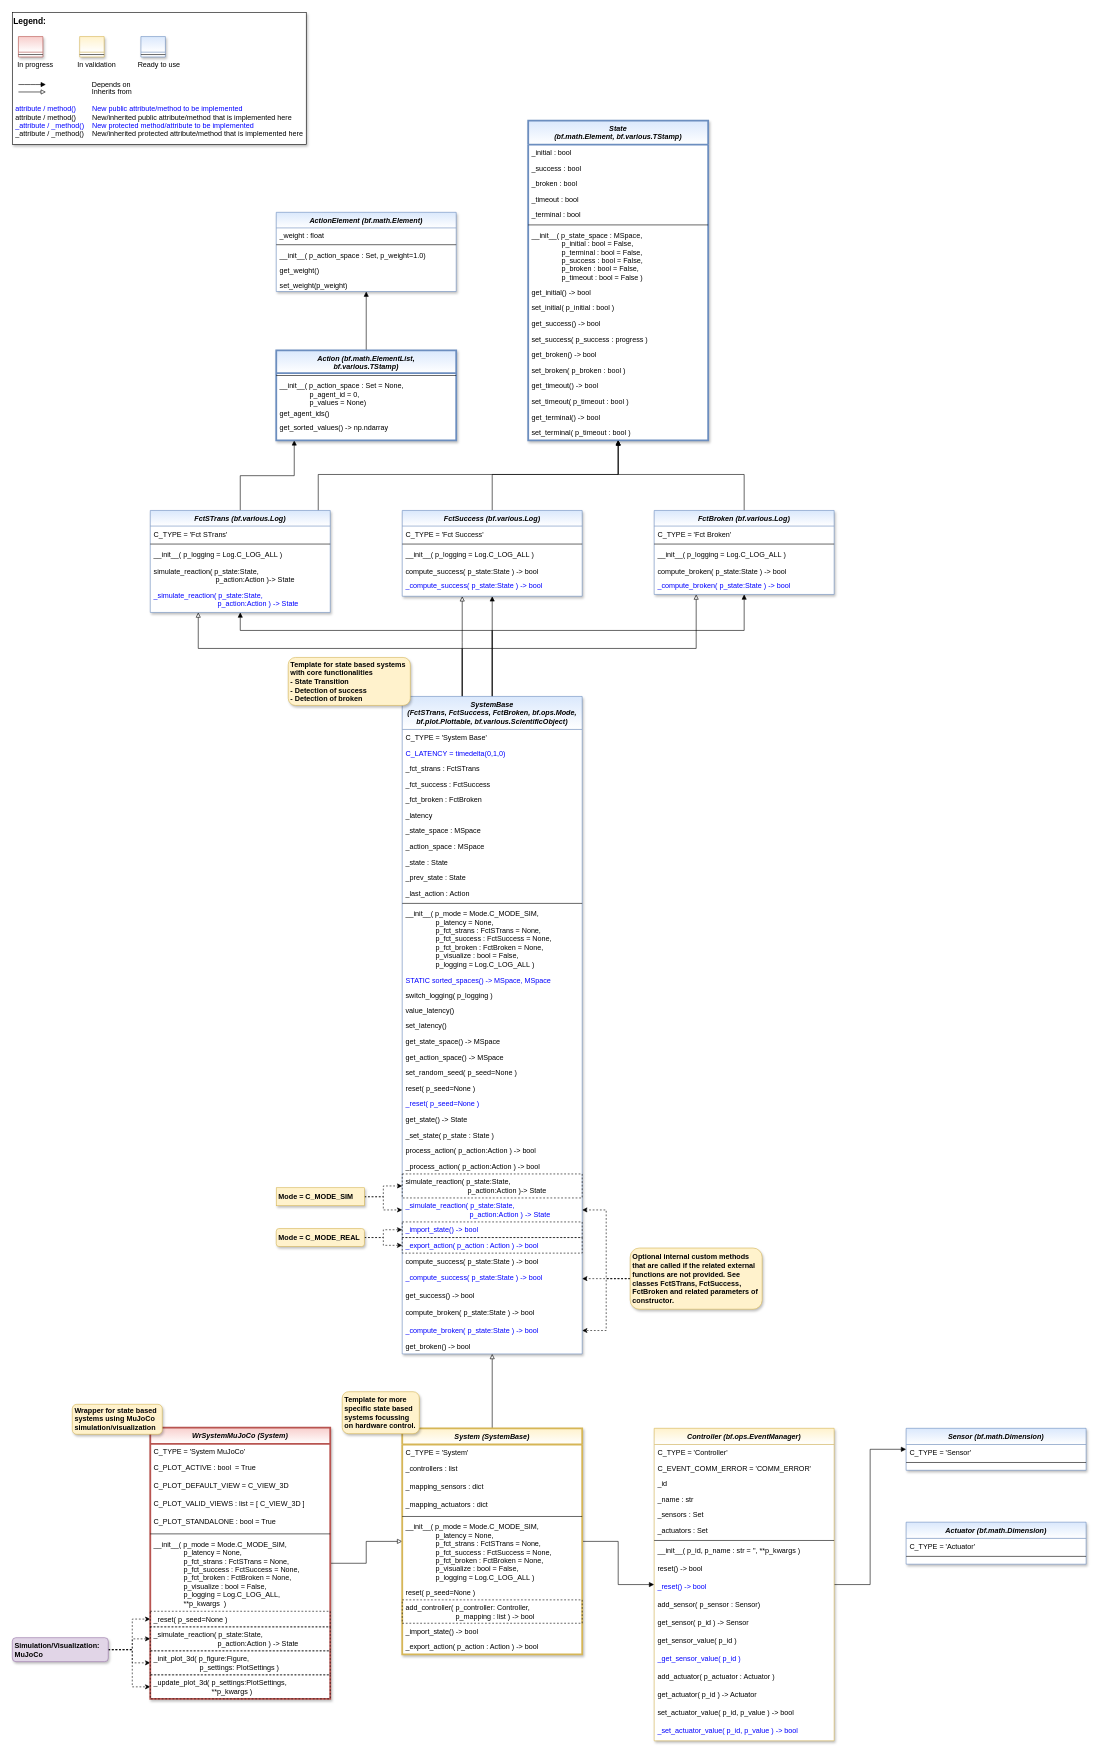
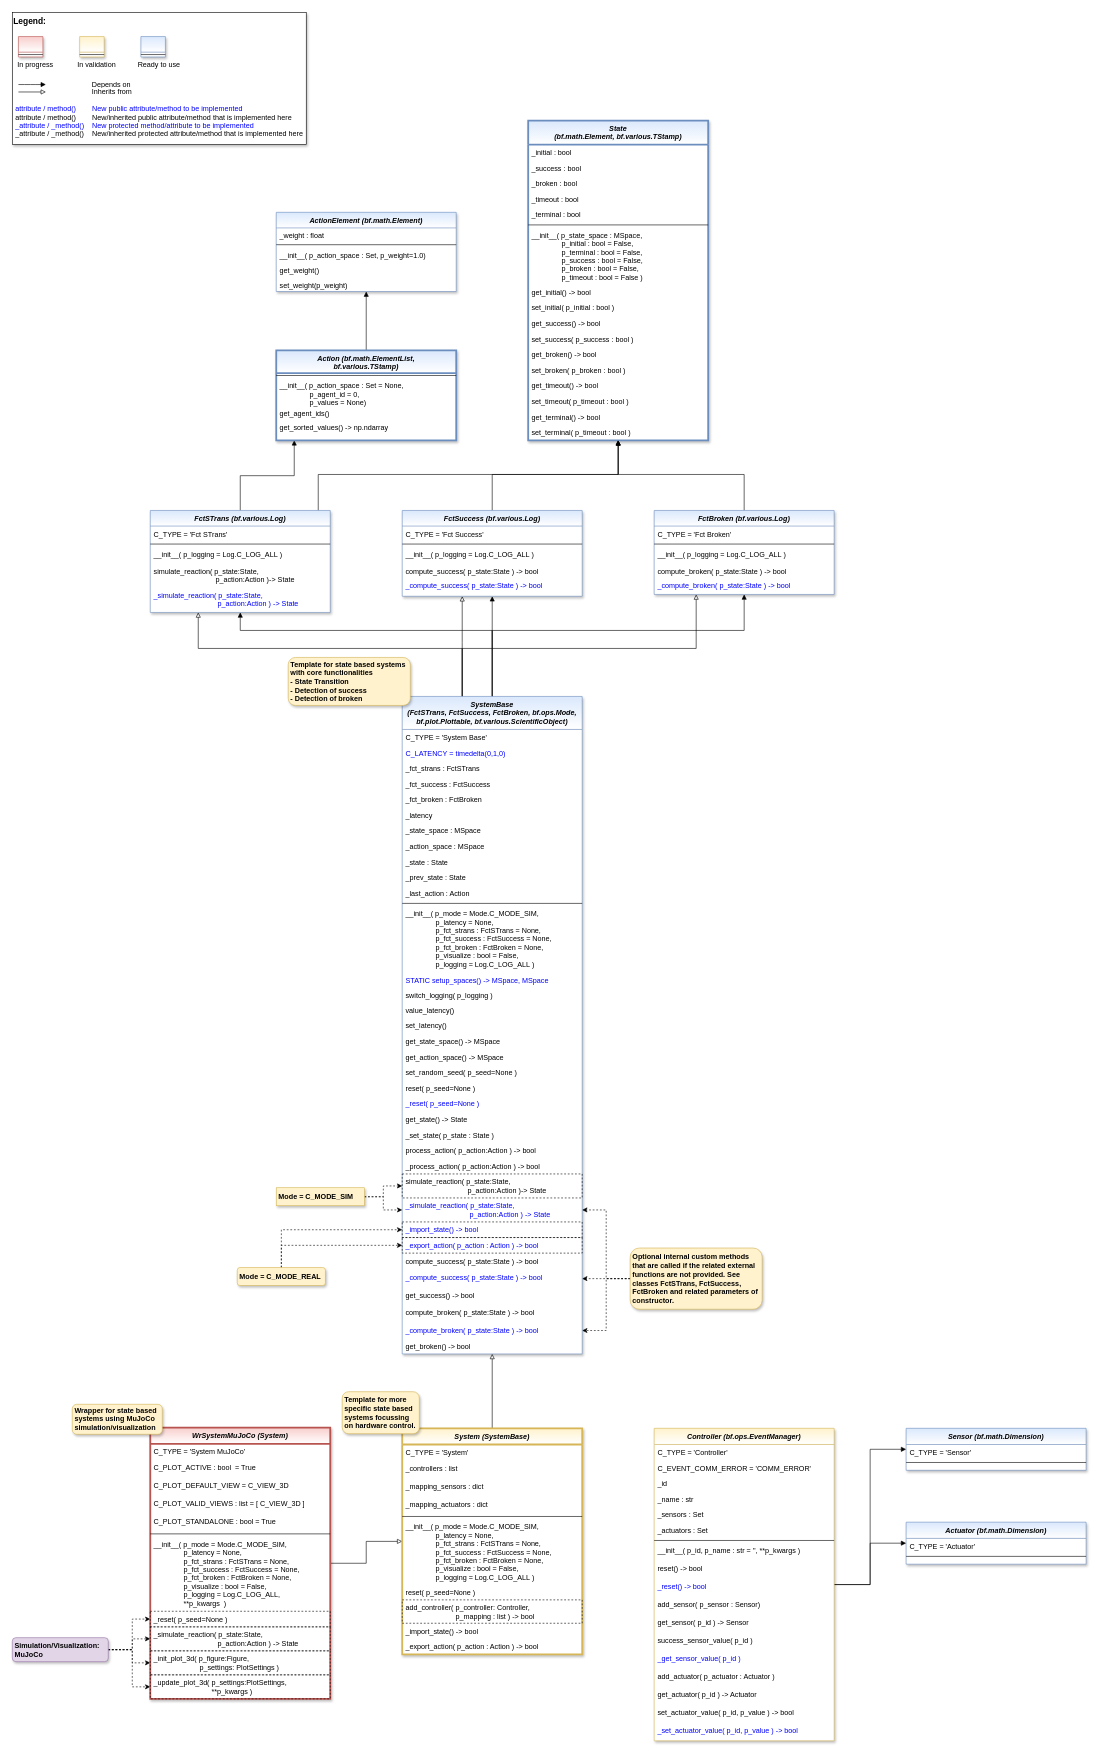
(597, 339) -> (588, 339)
(482, 980) -> (480, 980)
(320, 1238) -> (281, 1277)
(601, 1541) -> none
none -> (900, 1543)
(702, 1641) -> (710, 1641)
